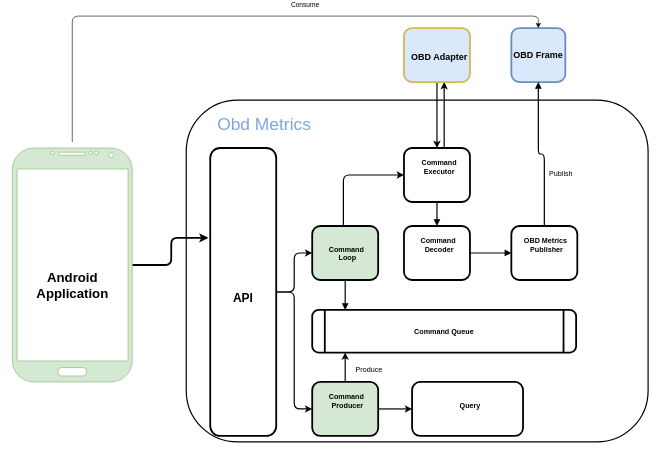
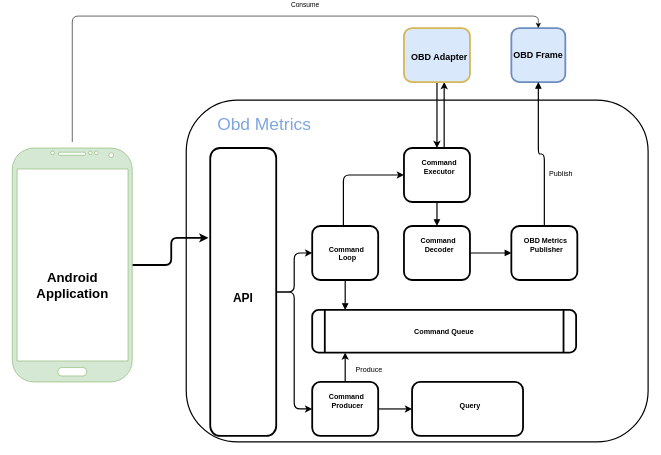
(345, 253) -> (345, 253)
(345, 409) -> (345, 409)
